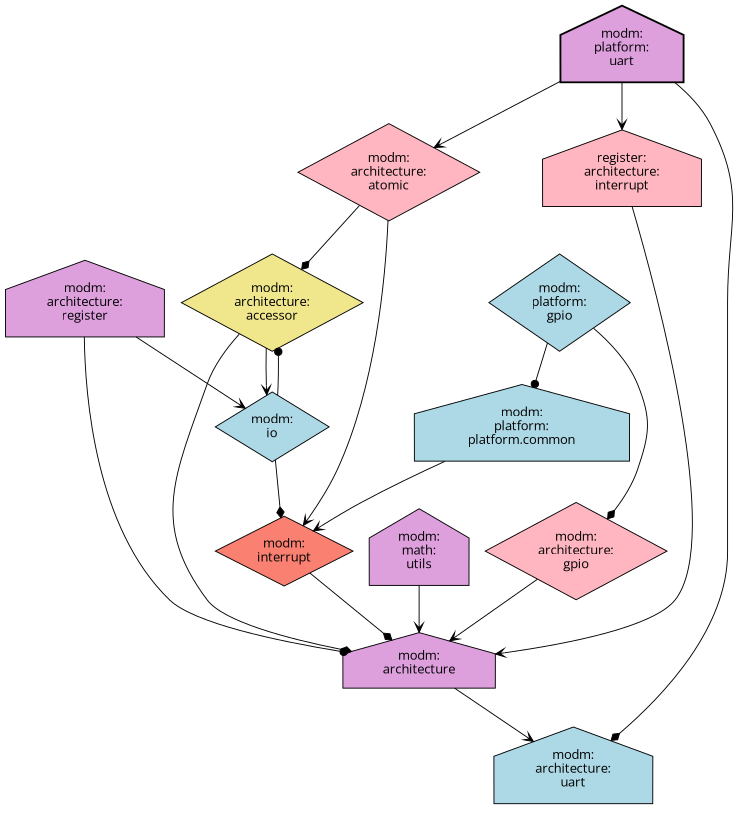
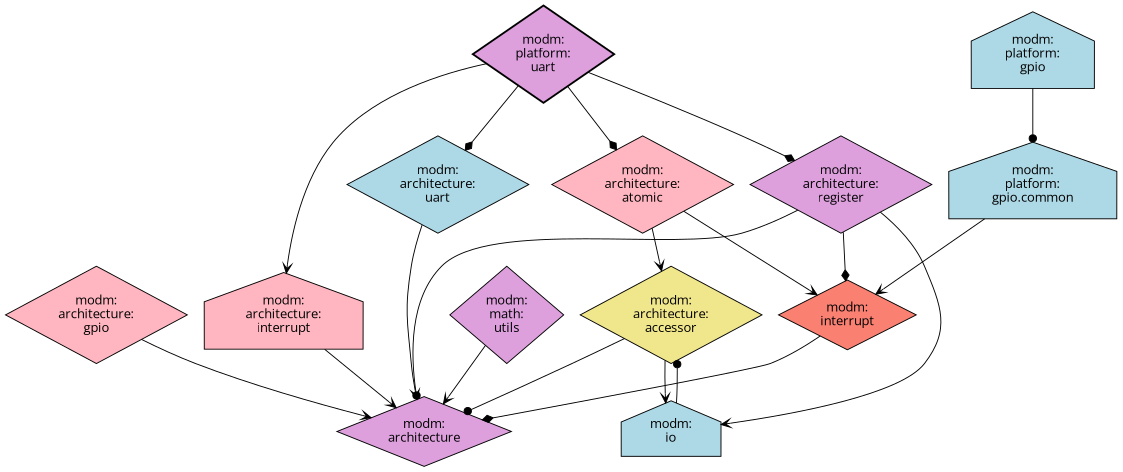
(622, 48) -> (543, 54)
(501, 112) -> (589, 114)
none -> (687, 112)
(622, 172) -> (284, 315)
(334, 233) -> (656, 245)
(85, 303) -> (841, 185)
(560, 303) -> (1033, 54)
(647, 414) -> none
(272, 427) -> (671, 431)
(522, 427) -> (1033, 185)
(278, 483) -> (844, 251)
(176, 535) -> (548, 375)
(419, 551) -> (507, 315)
(419, 663) -> (424, 431)
(490, 712) -> (407, 307)
(573, 769) -> (438, 185)
